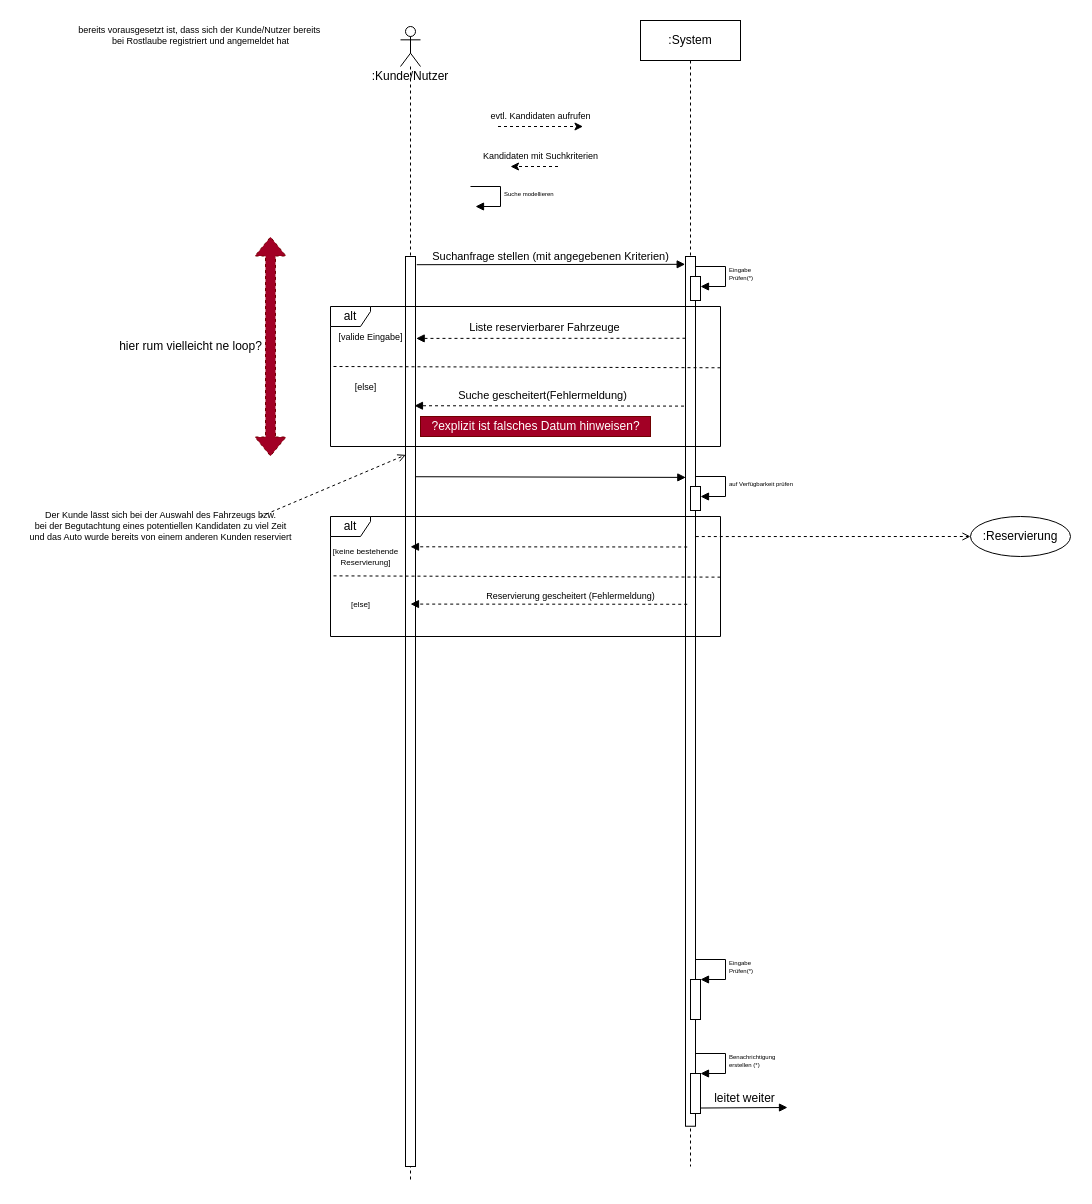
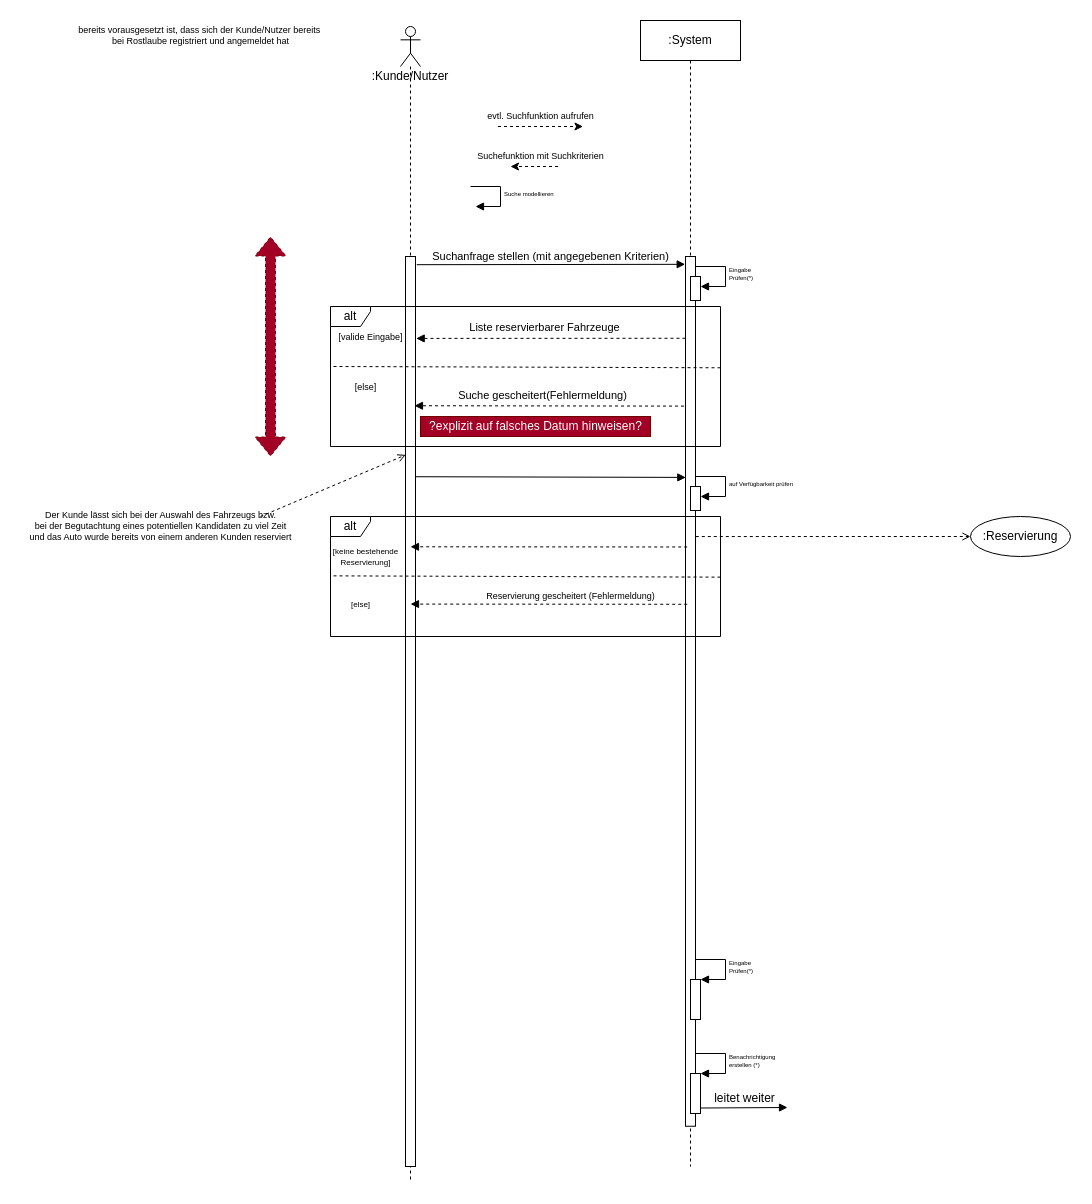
(541, 117) -> (541, 117)
(541, 157) -> (541, 157)
(191, 347) -> none
(536, 427) -> (536, 427)
